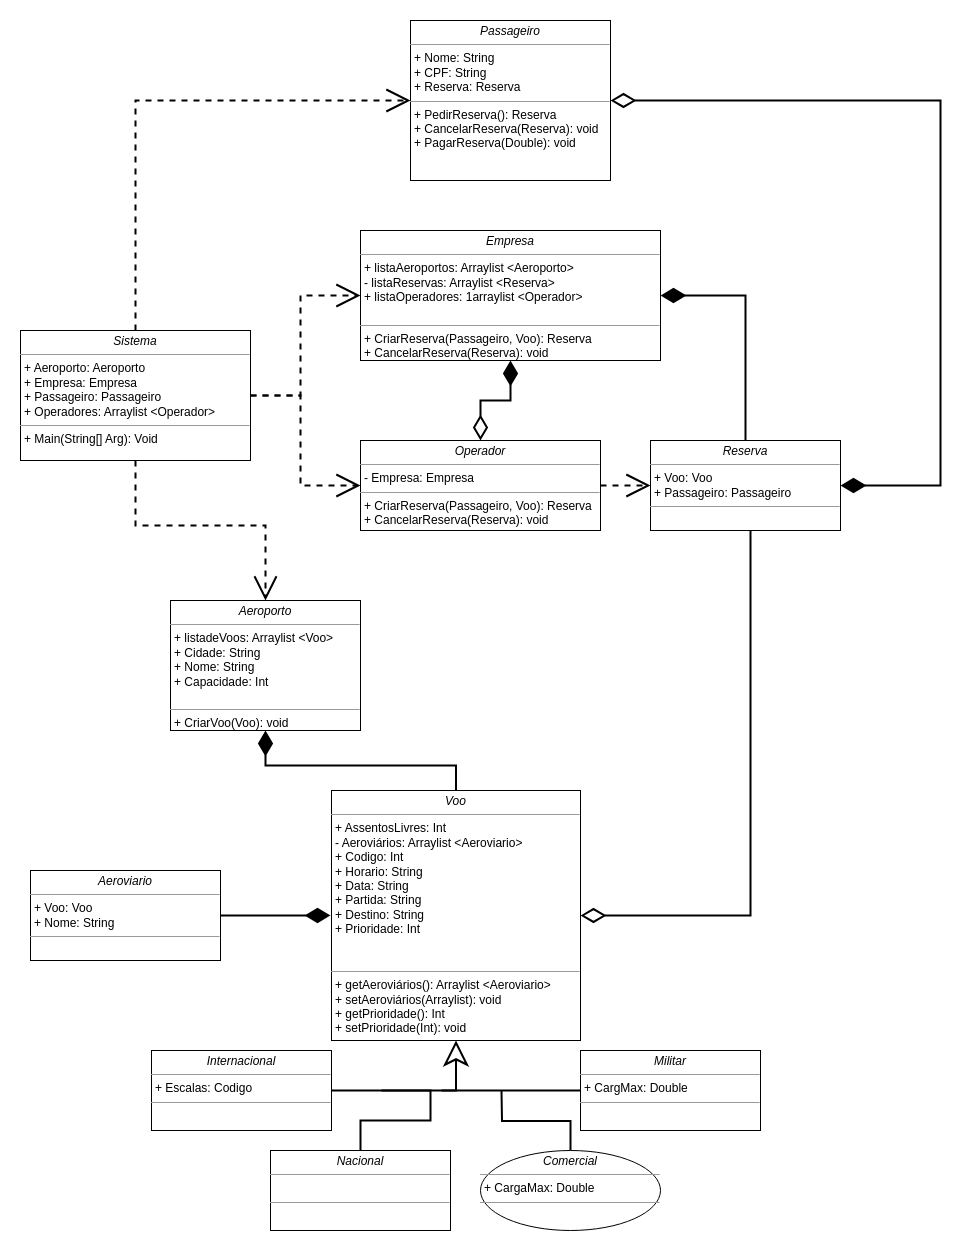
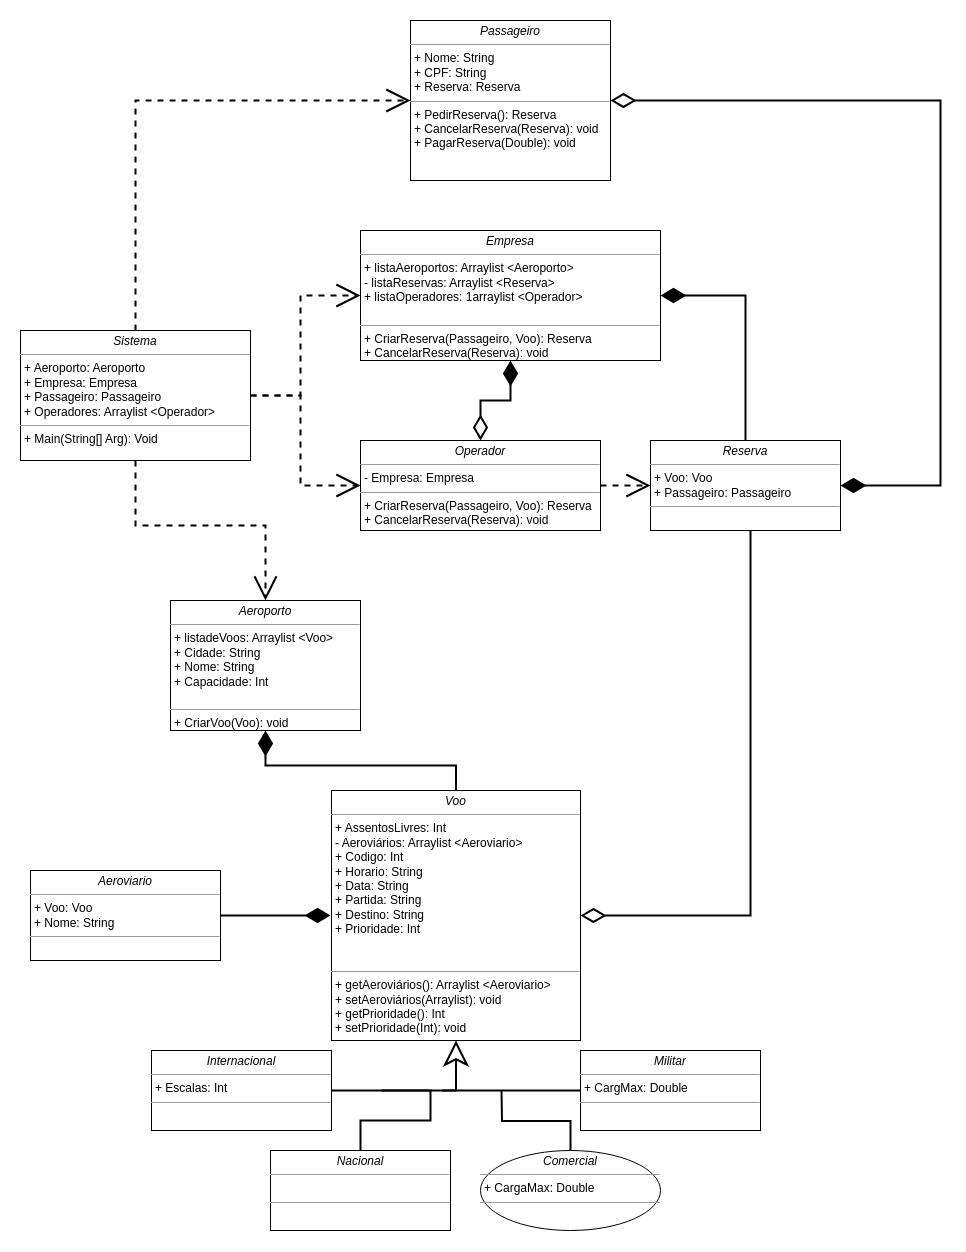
(201, 1065) -> (192, 1065)
